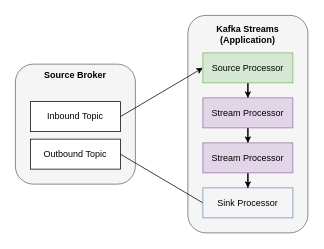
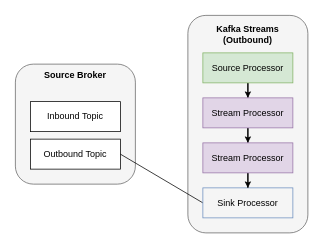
(248, 34) -> (248, 34)
(159, 94) -> none
